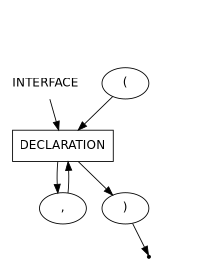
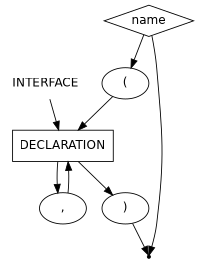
none -> (149, 21)
